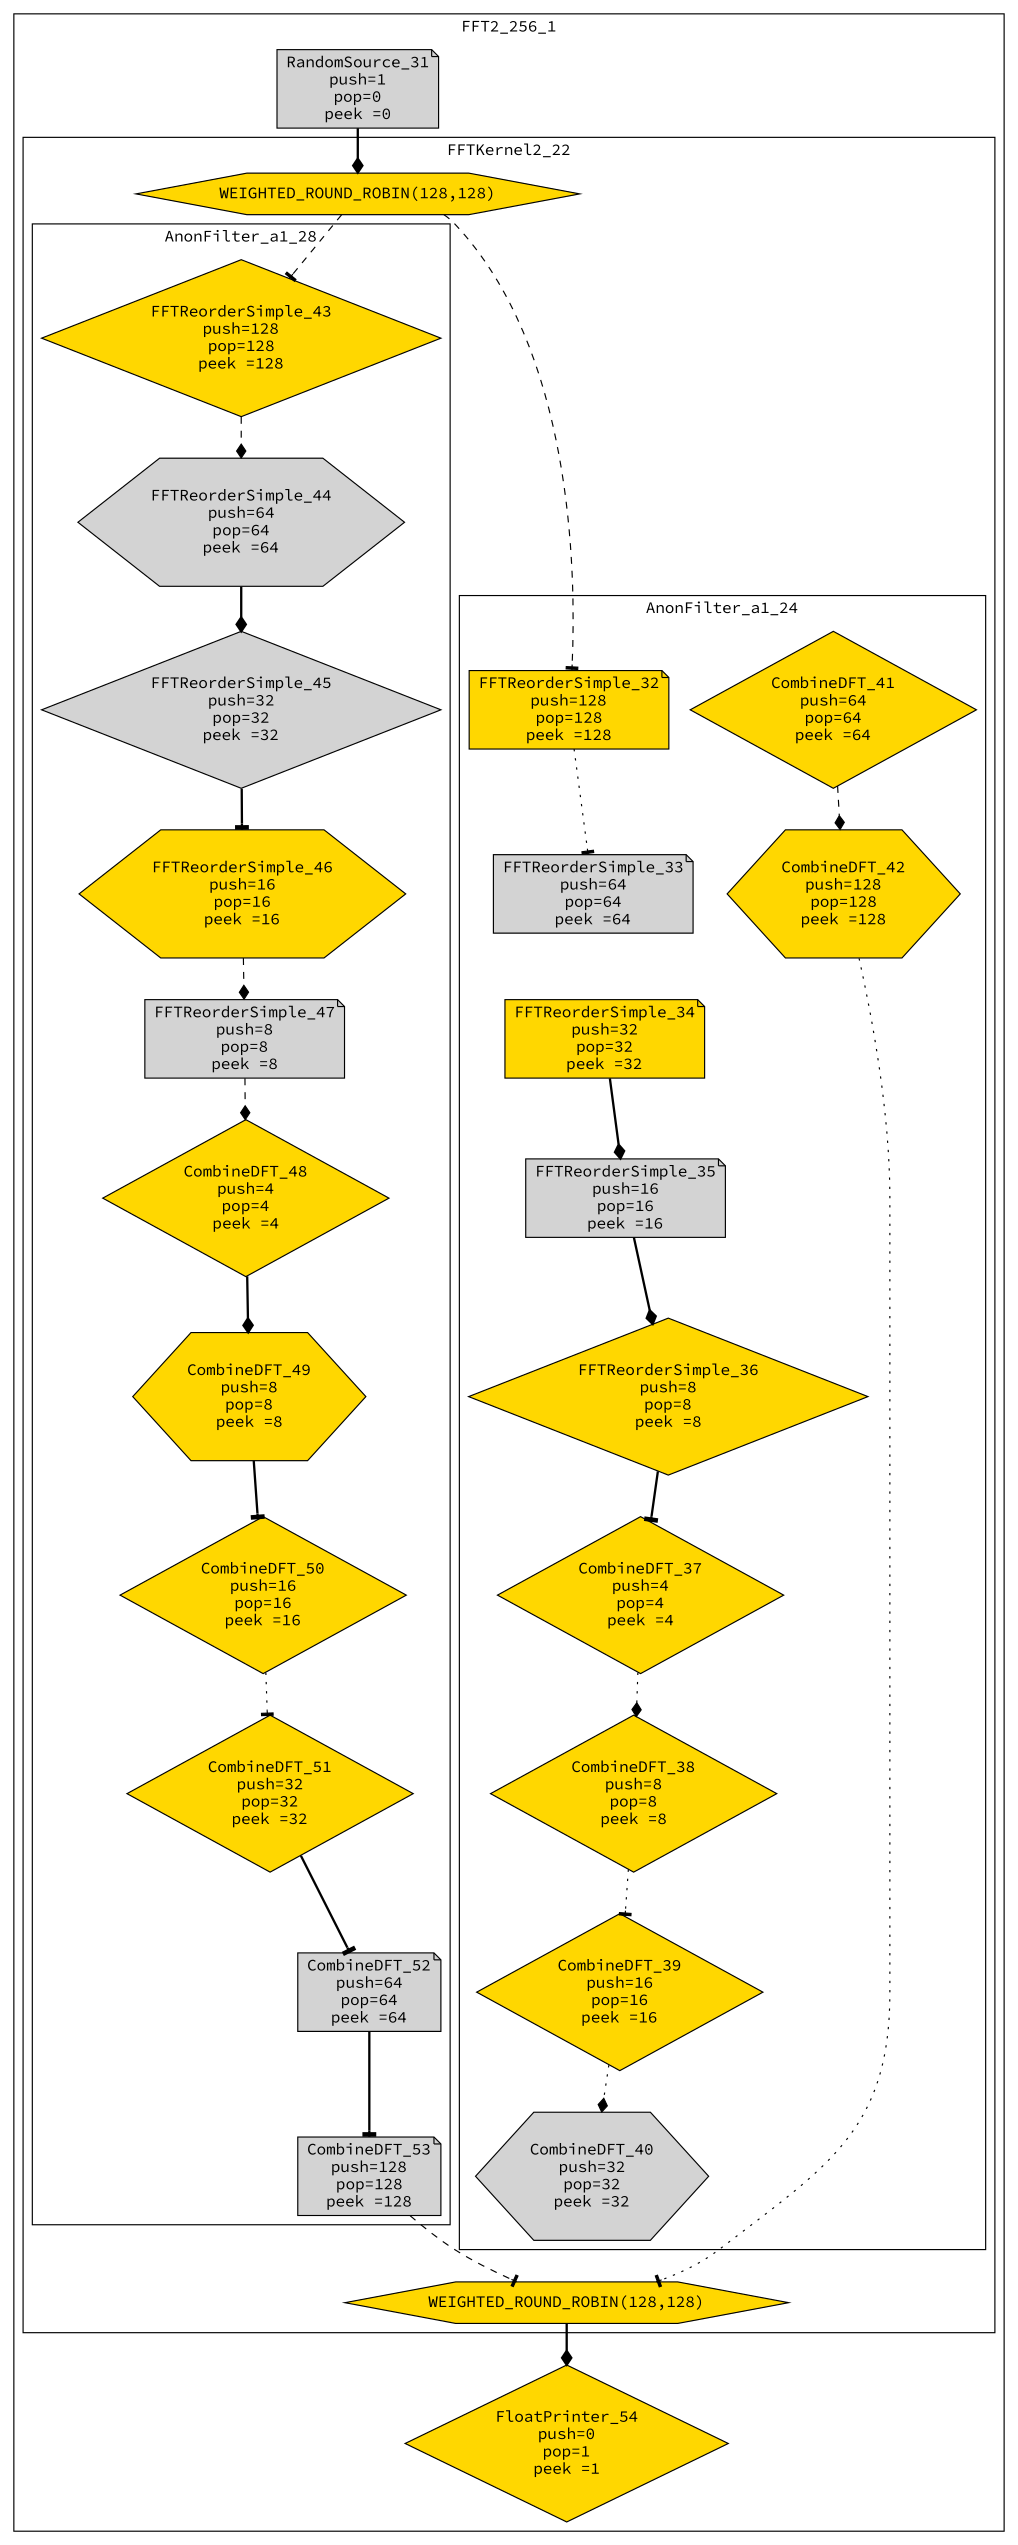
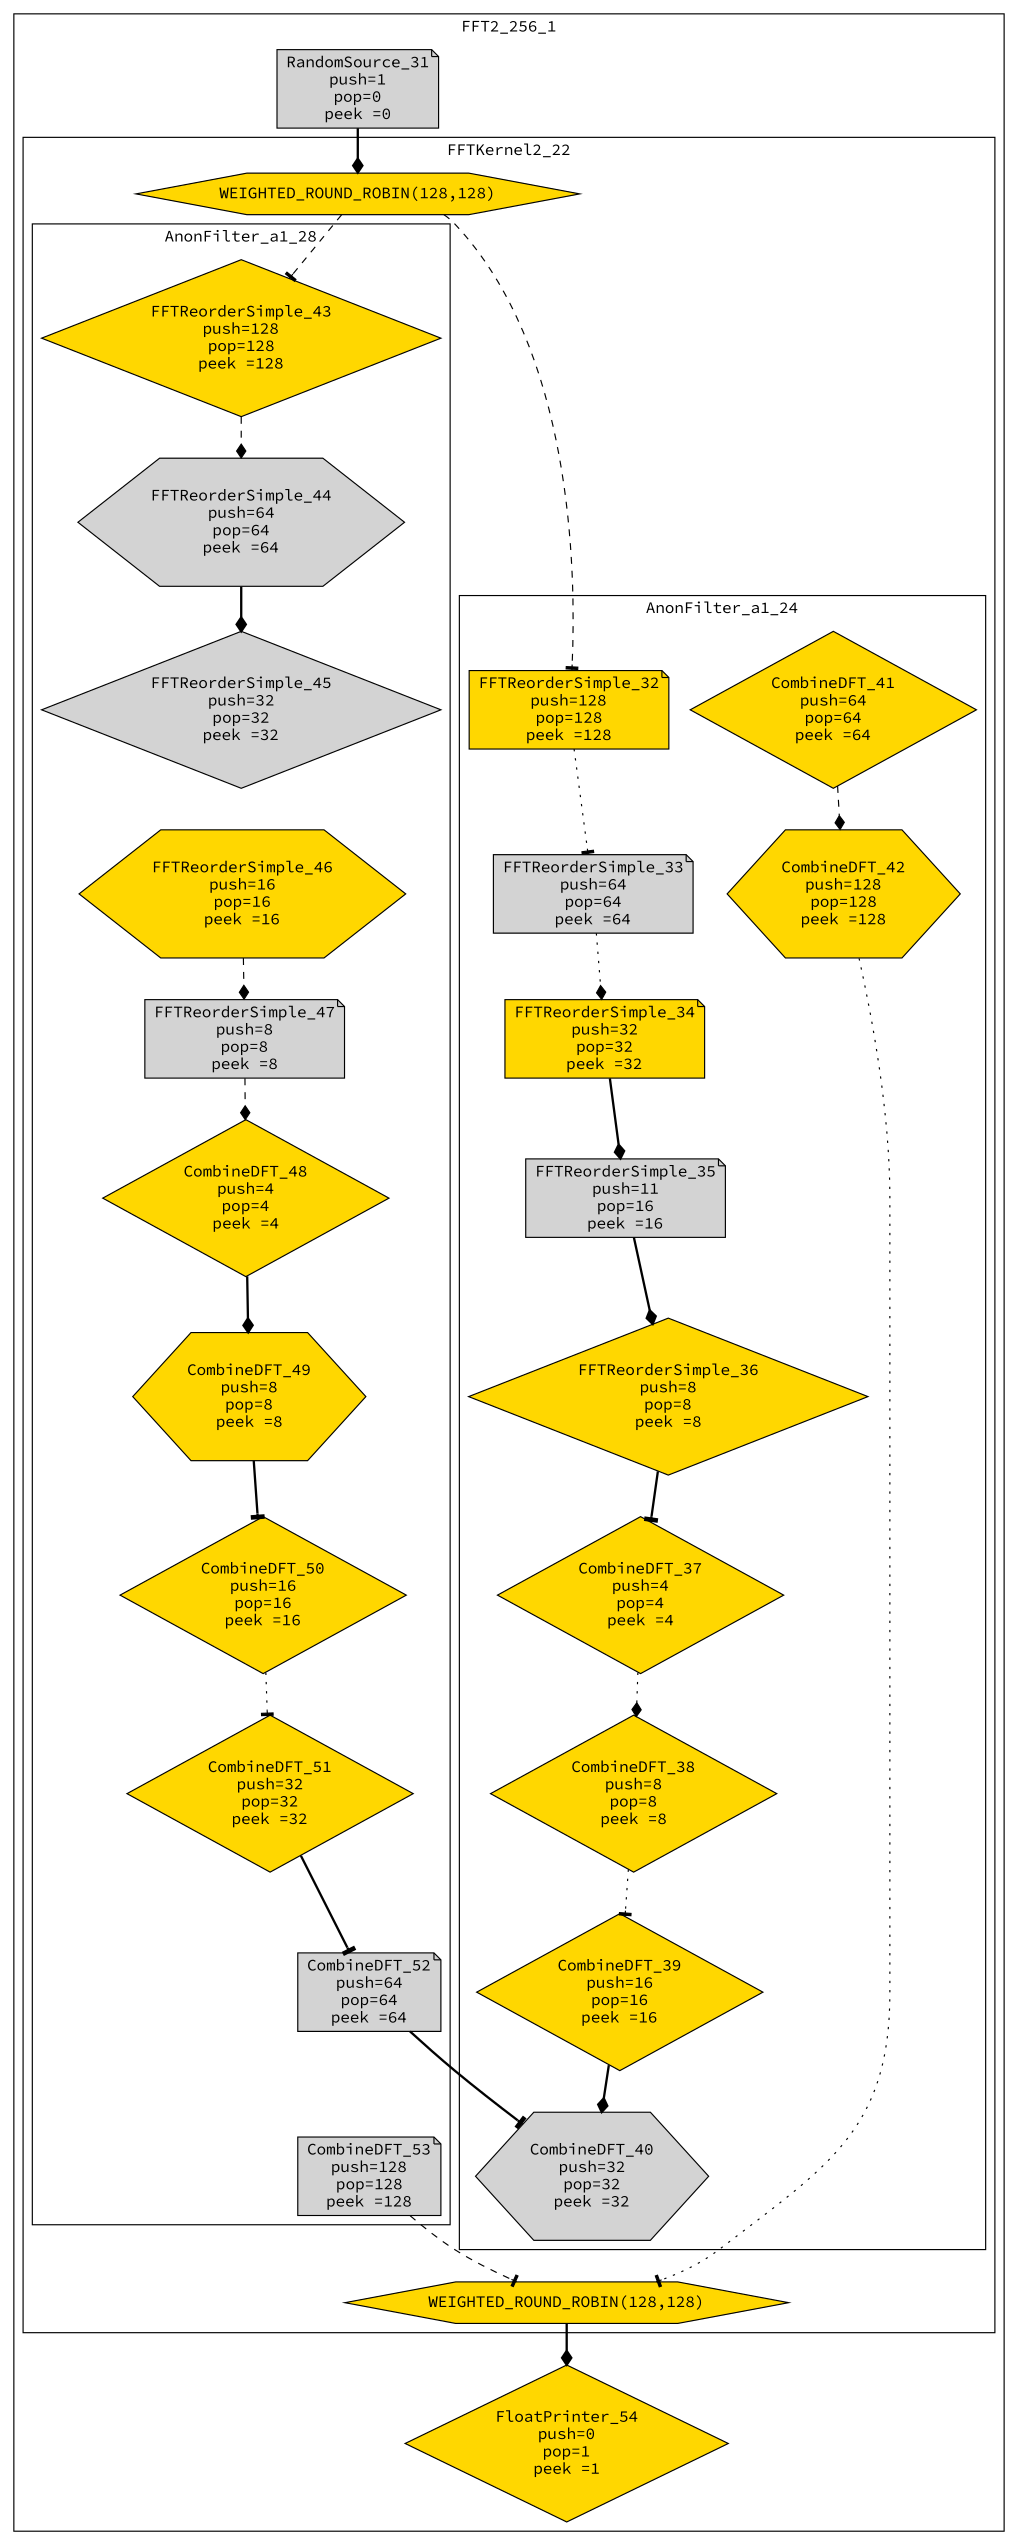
(242, 806) -> none
none -> (598, 959)
(626, 1198) -> (626, 1198)
(369, 2081) -> (468, 2082)
(606, 2082) -> (606, 2082)
